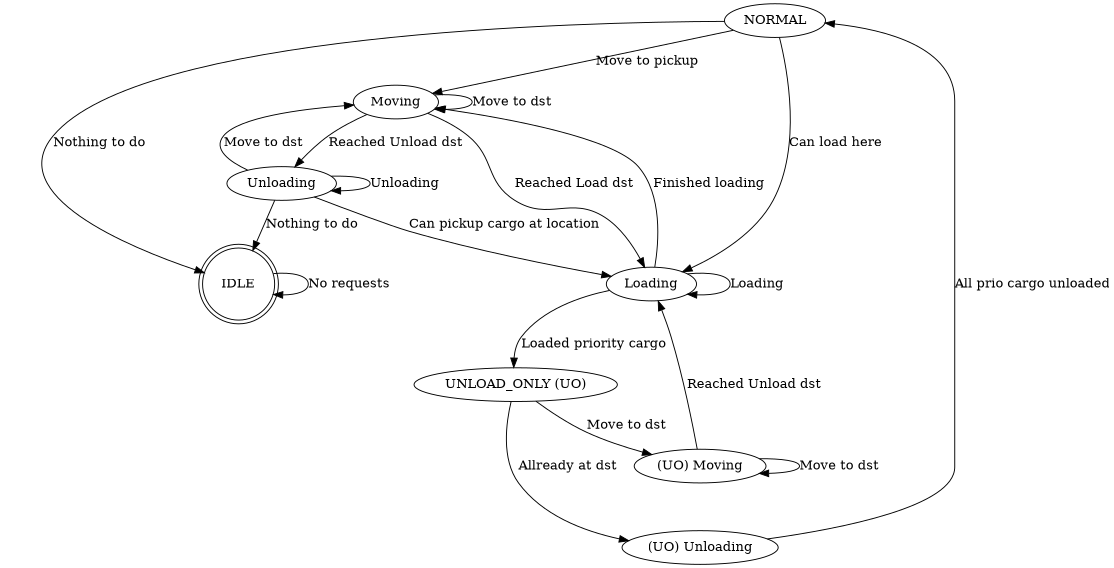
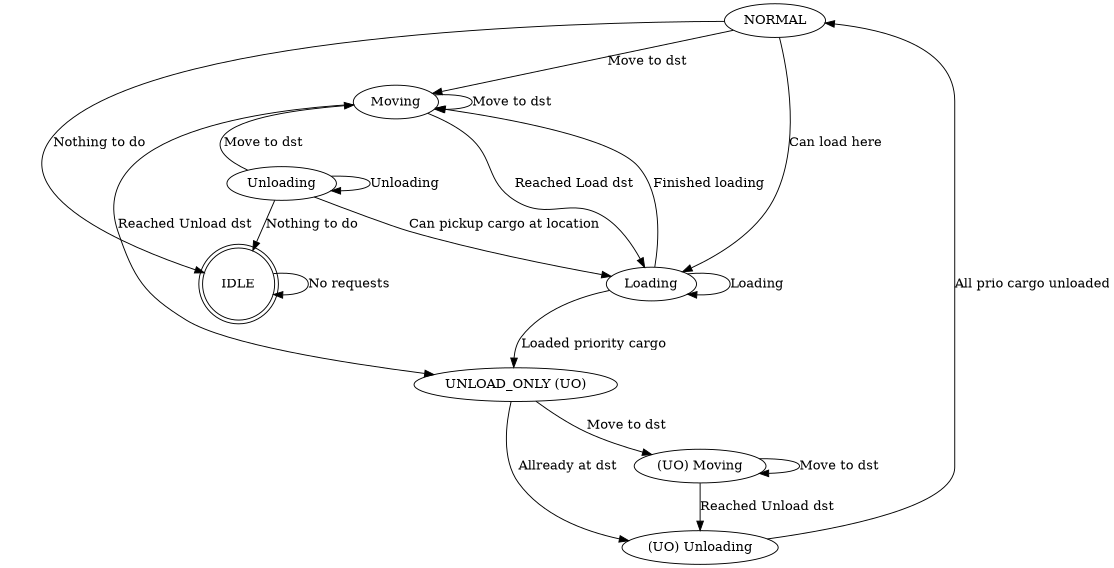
(647, 61) -> (647, 61)
(332, 134) -> (128, 258)
(682, 379) -> (700, 502)
